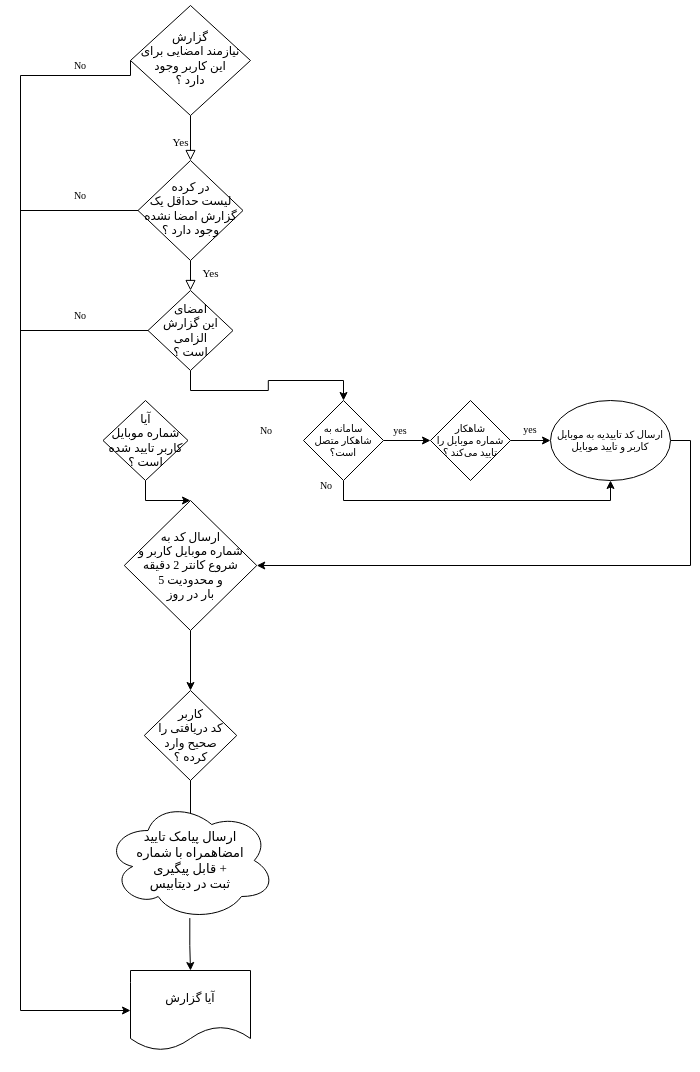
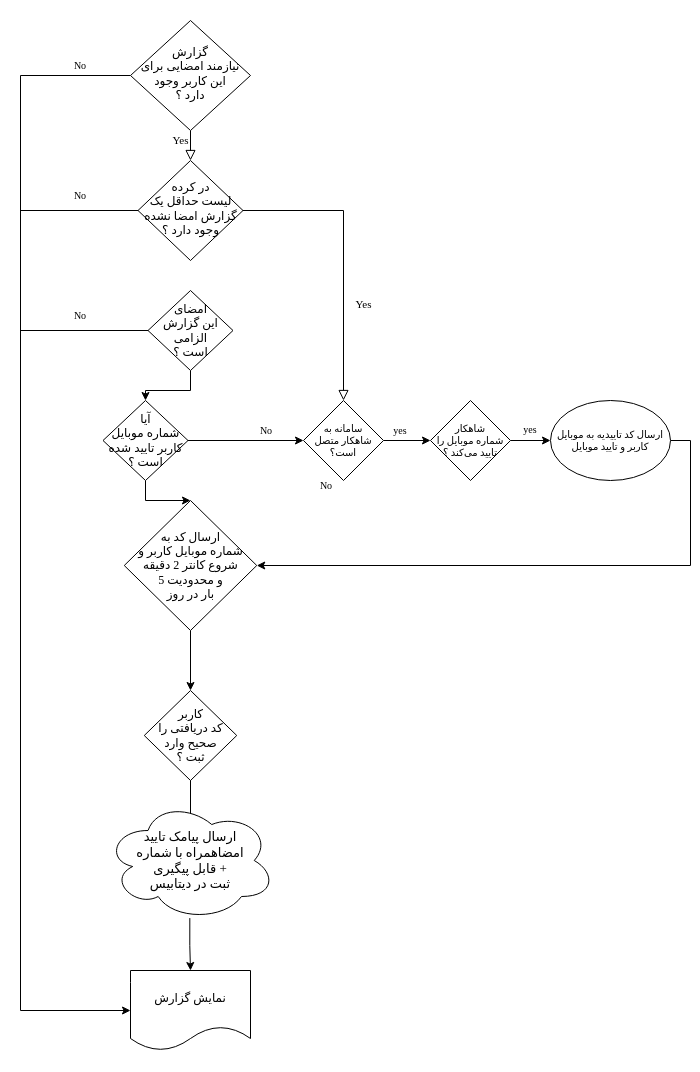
(191, 61) -> (191, 76)
(191, 280) -> (344, 245)
(268, 390) -> (169, 391)
none -> (242, 441)
(474, 501) -> none
(191, 736) -> (191, 736)
(191, 999) -> (191, 999)
